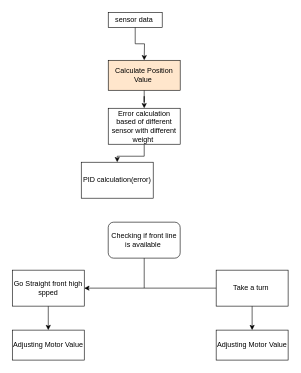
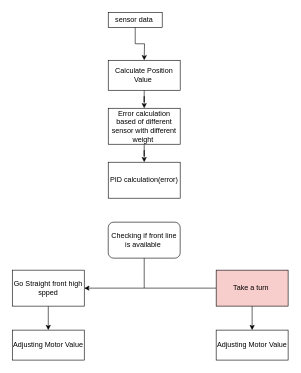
(144, 75) -> (144, 75)
(117, 180) -> (144, 180)
(252, 288) -> (252, 288)
